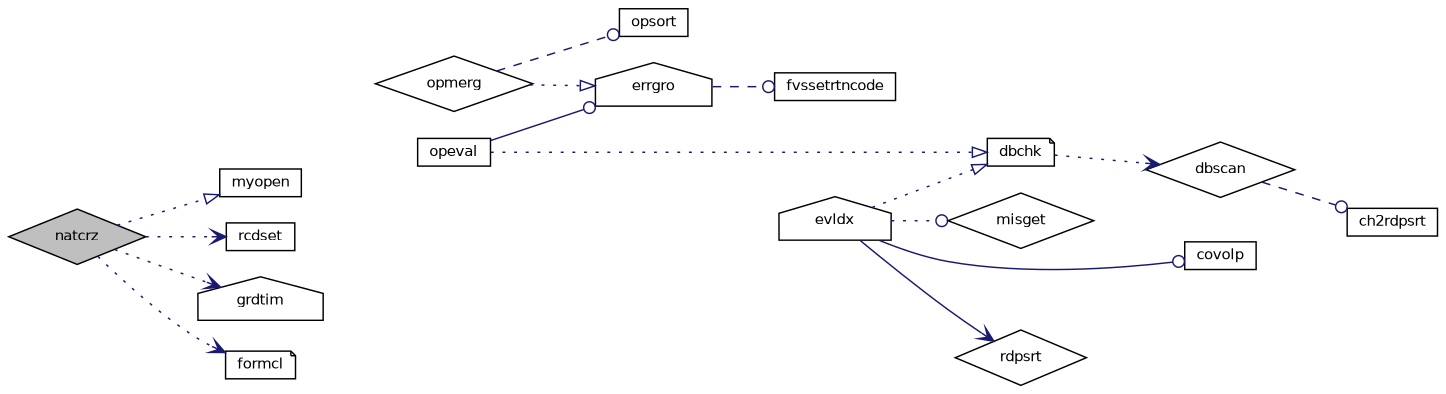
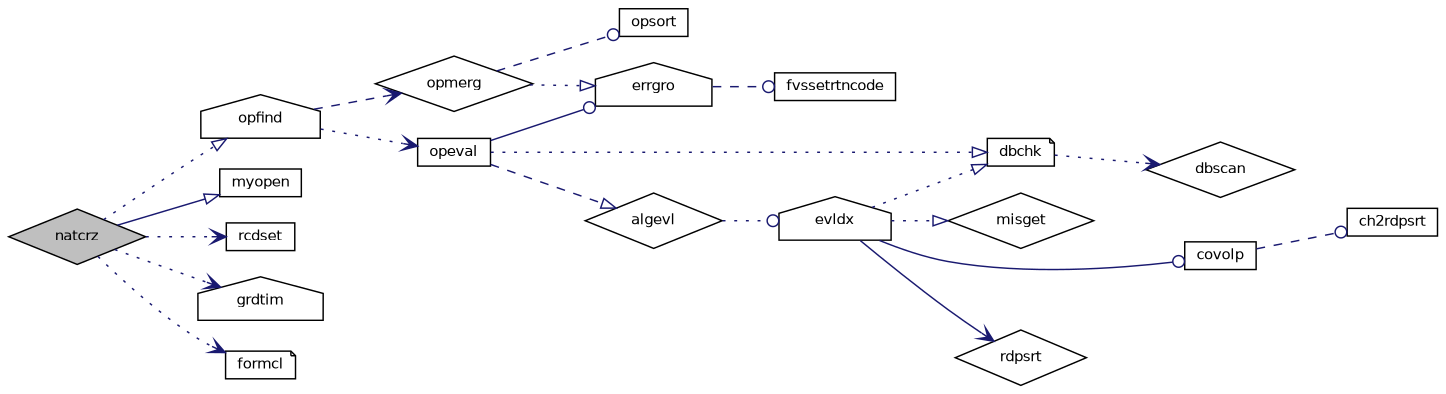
none -> (261, 119)
(1299, 194) -> (1296, 241)
(161, 212) -> (161, 212)
none -> (654, 221)
(912, 221) -> (912, 221)
